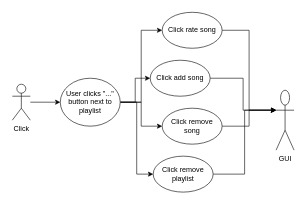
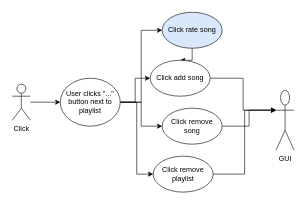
(192, 30) -> (192, 30)
(249, 56) -> (185, 60)
